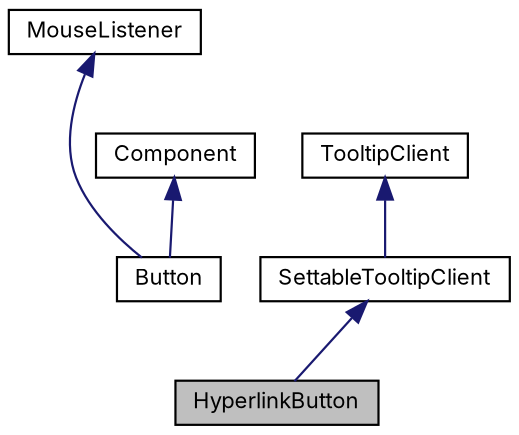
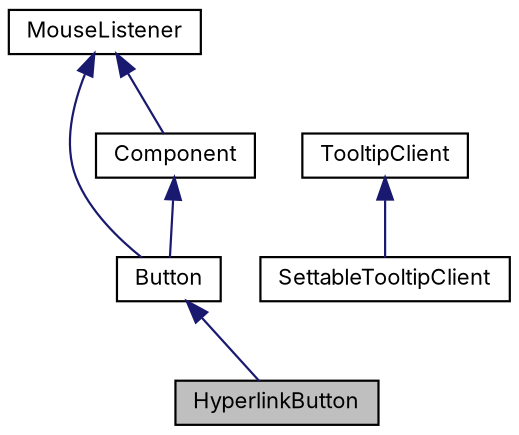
none -> (146, 104)
(323, 350) -> (231, 350)
